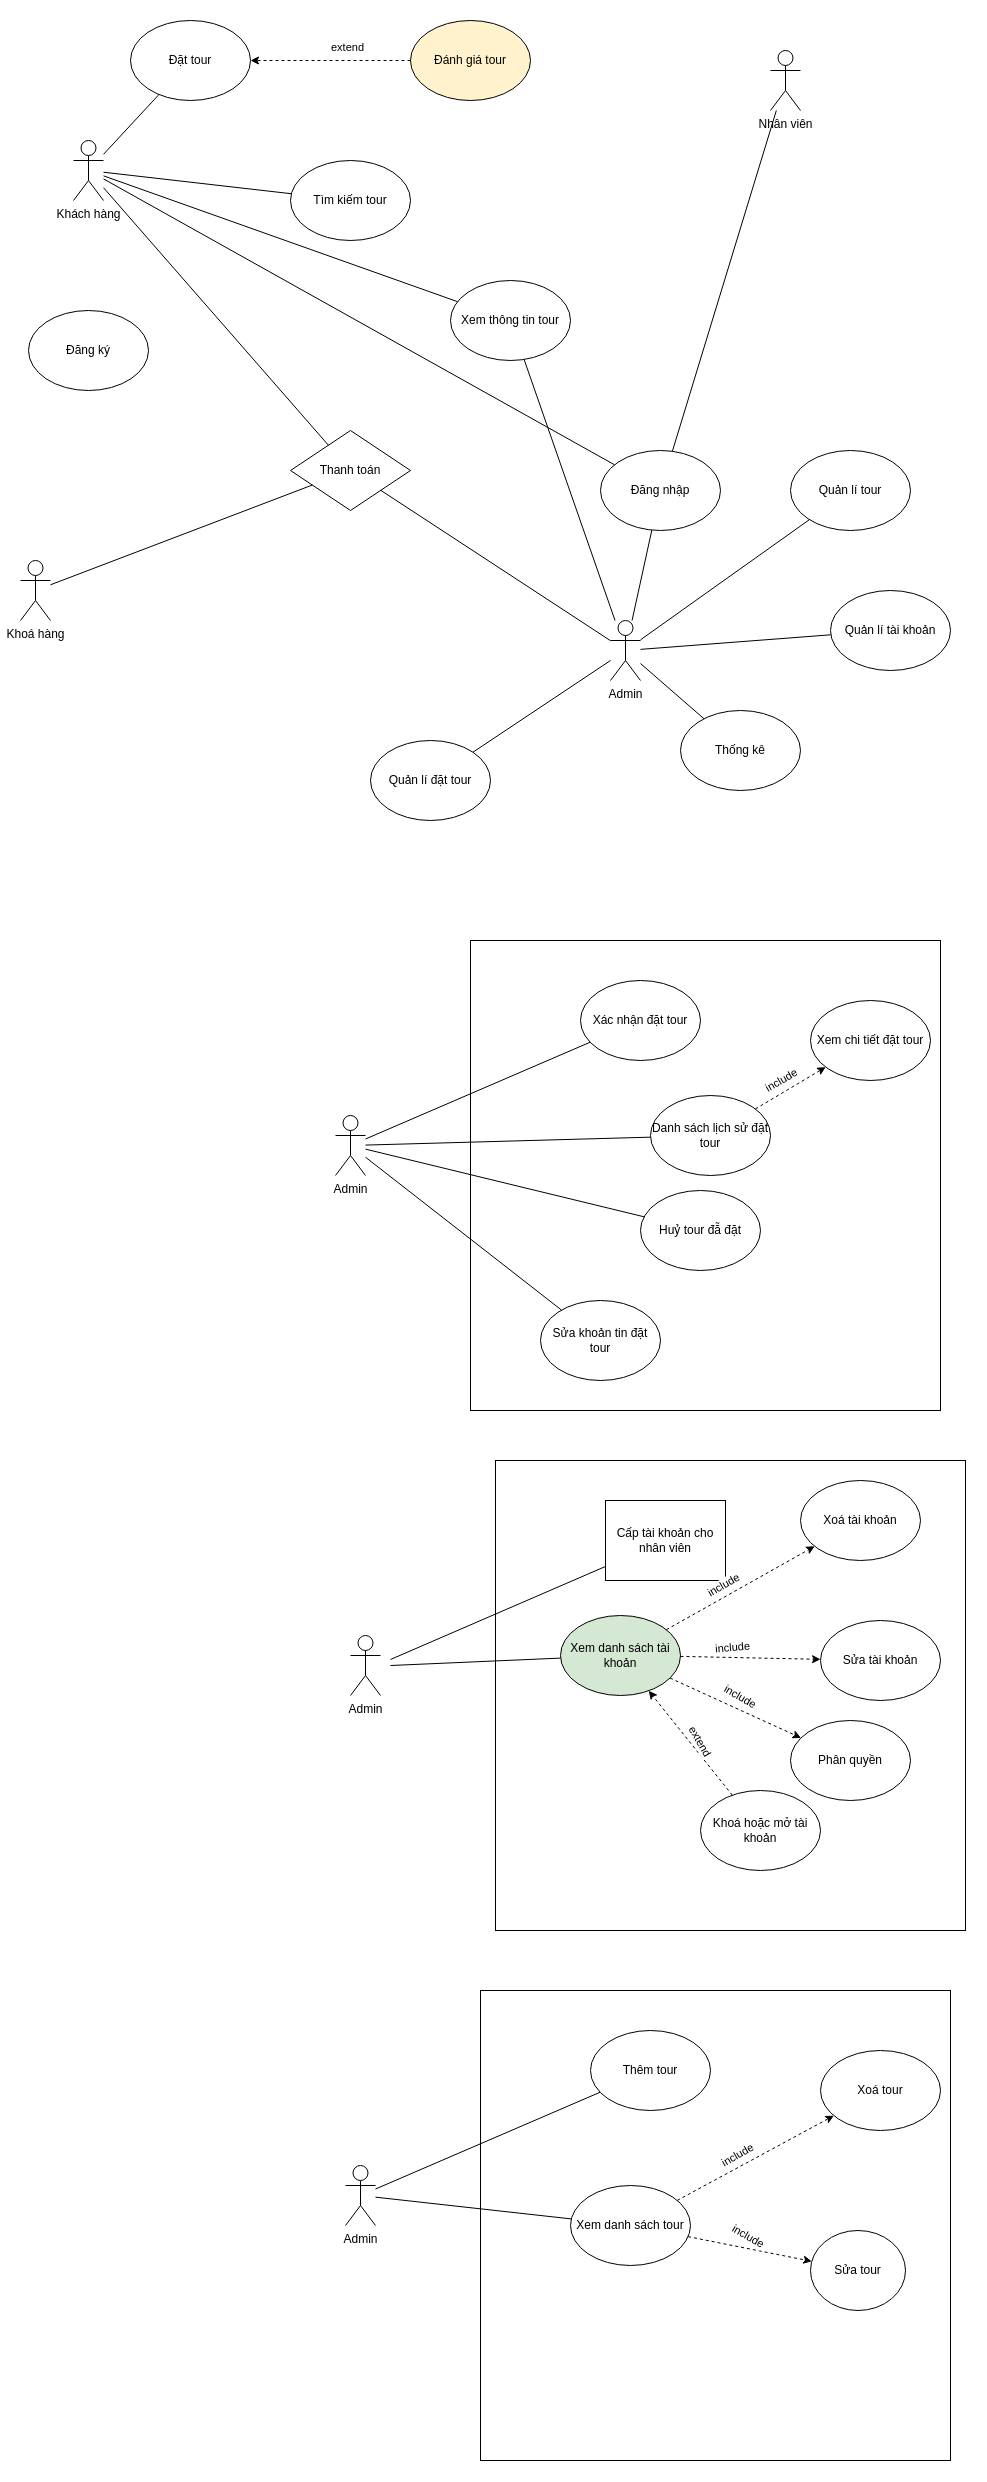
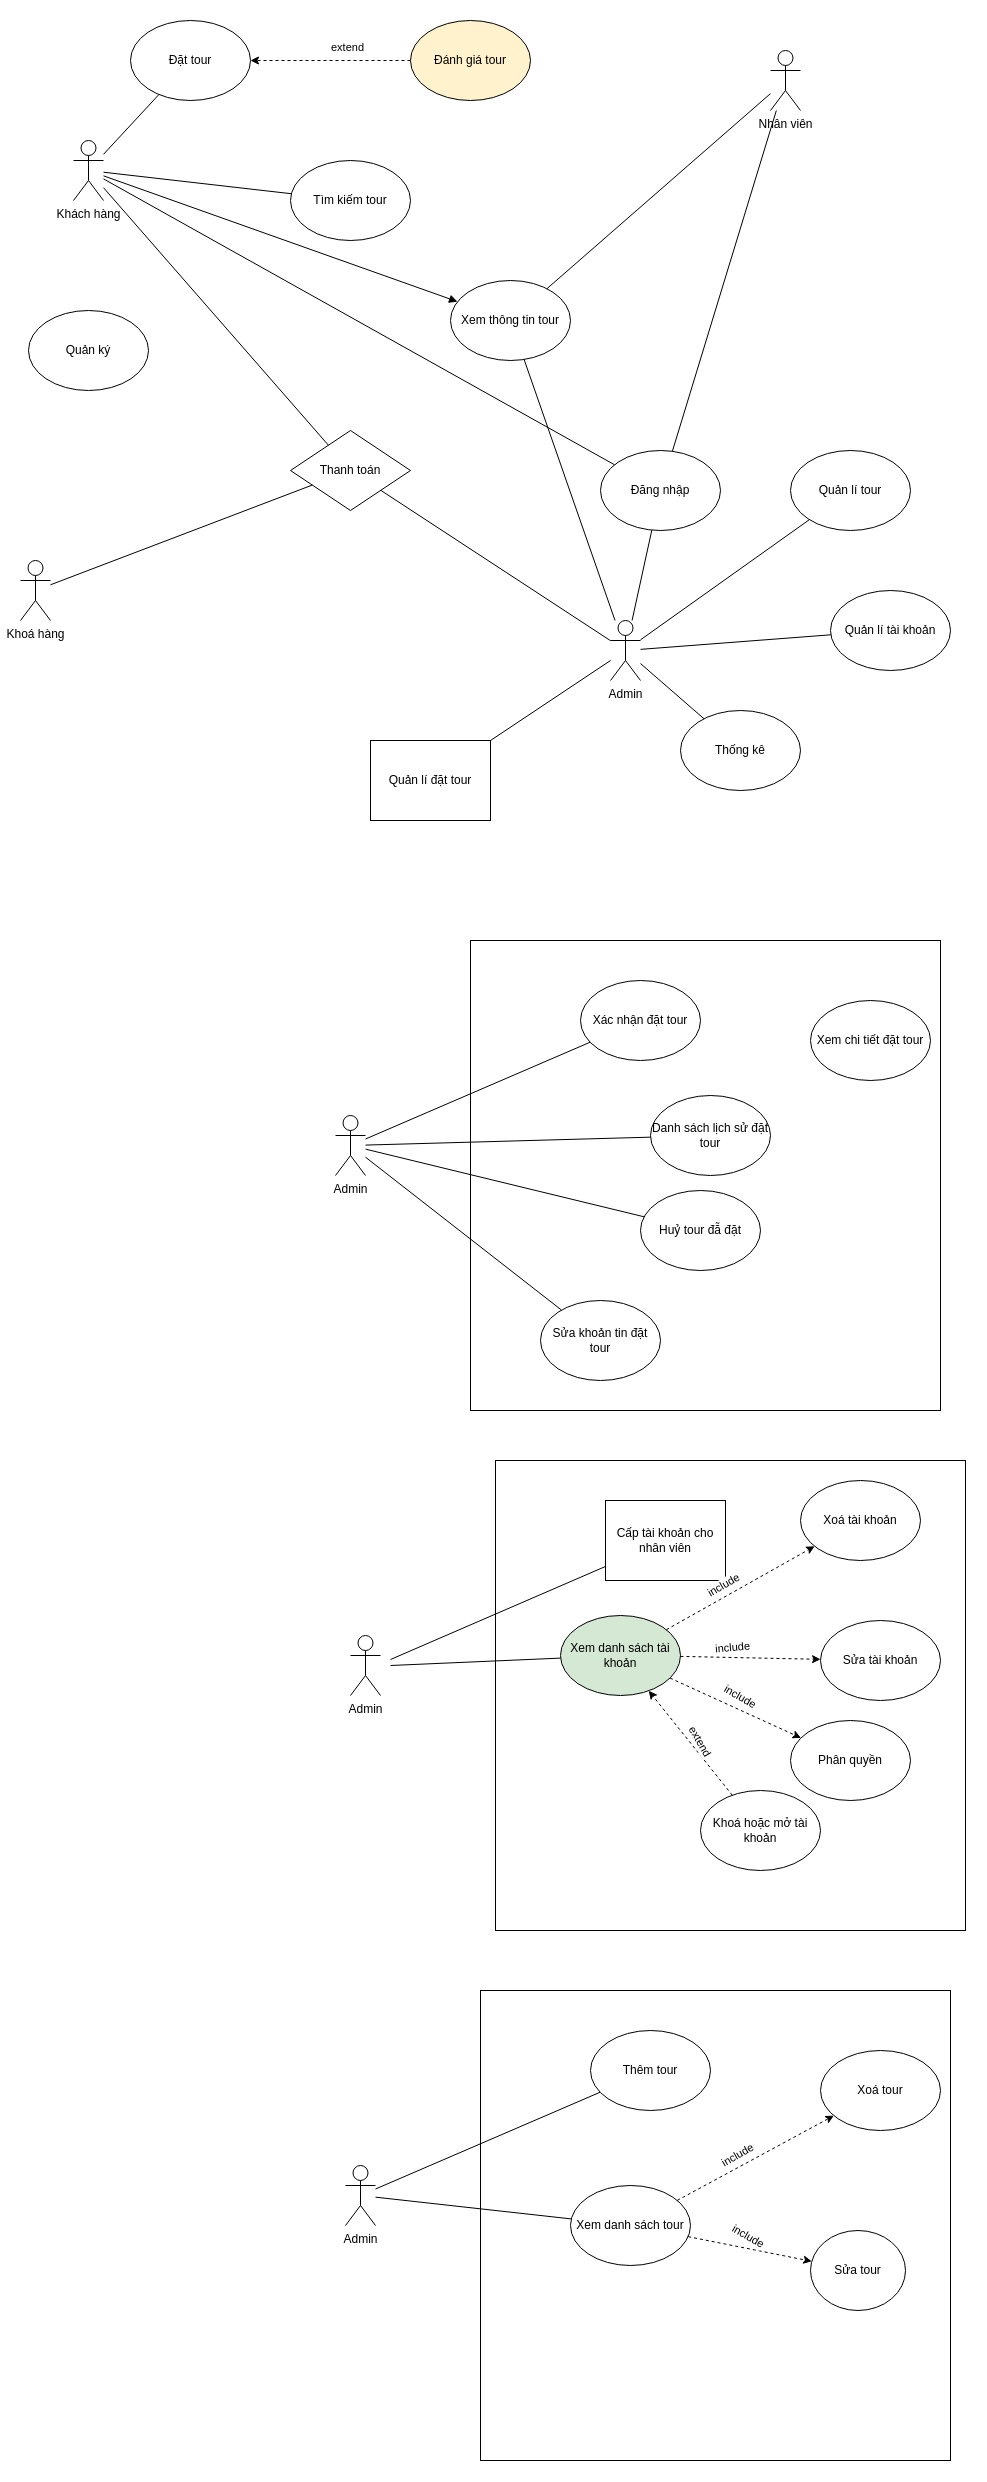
none -> (659, 191)
(452, 300) -> (448, 298)
(89, 351) -> (89, 351)
(431, 781) -> (431, 781)
(787, 1090) -> none
